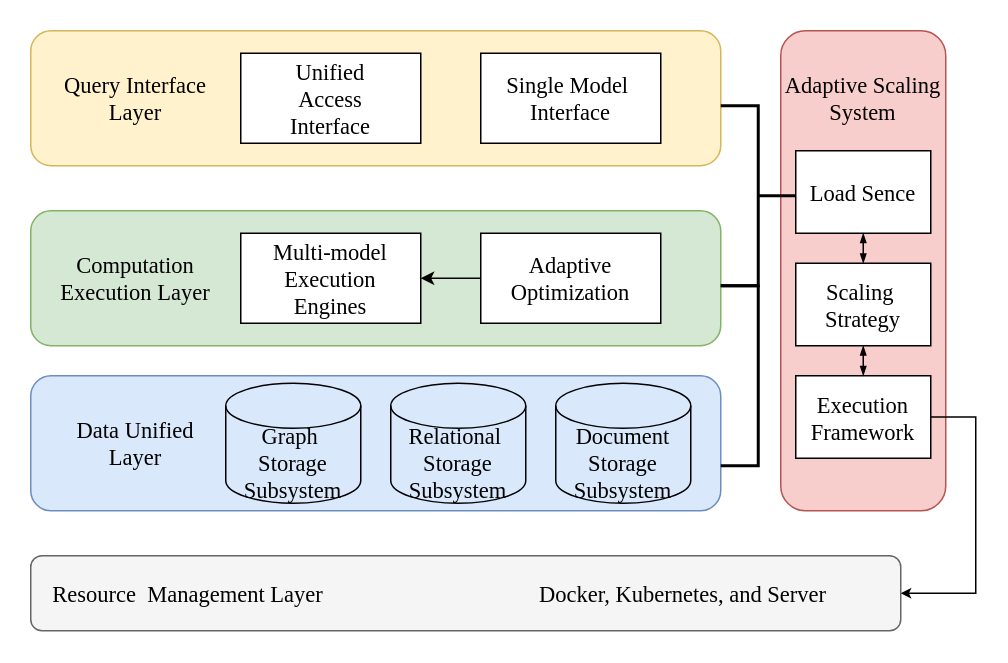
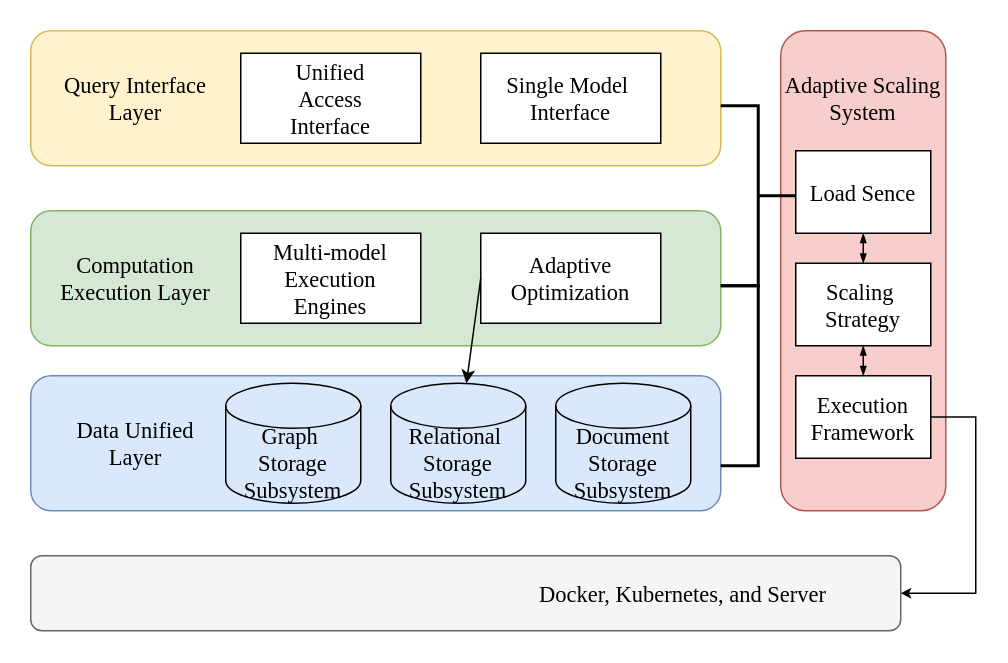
(456, 278) -> (474, 326)
(188, 593) -> none
